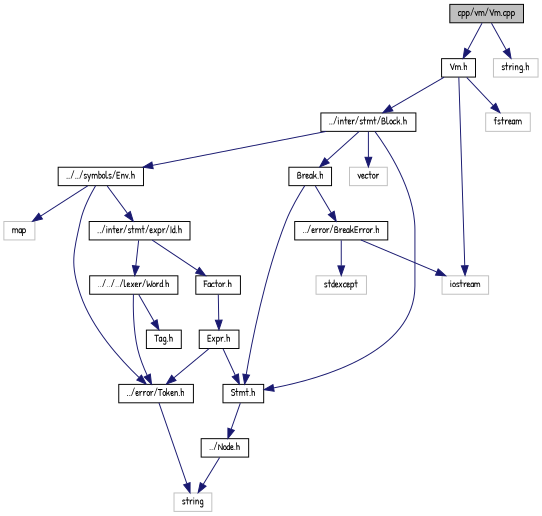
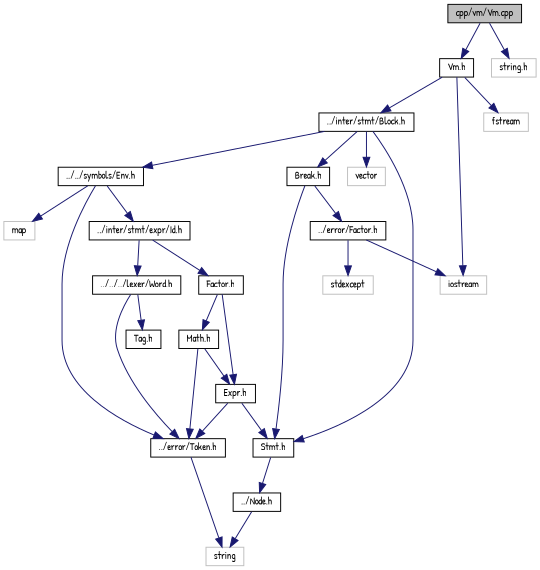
(341, 231) -> (348, 231)
none -> (199, 339)
